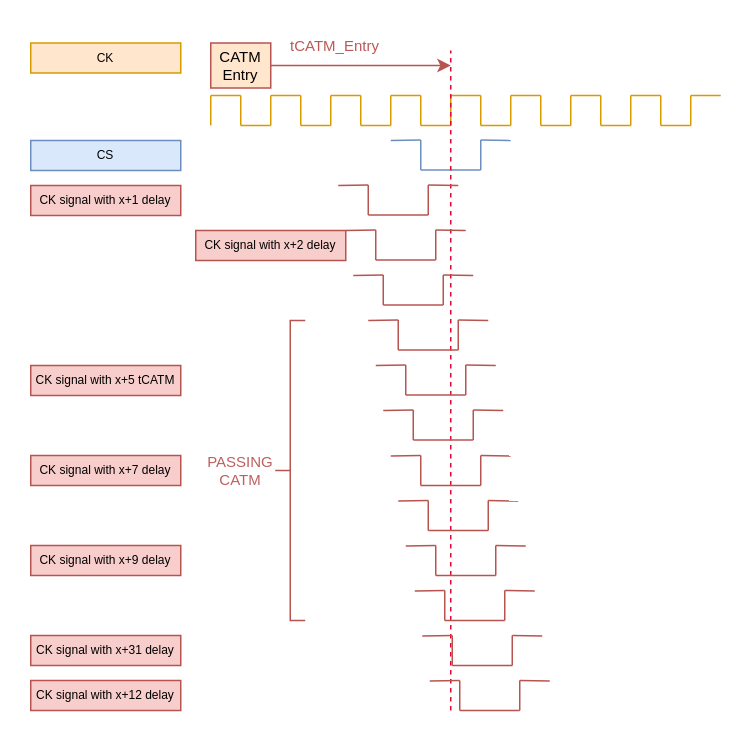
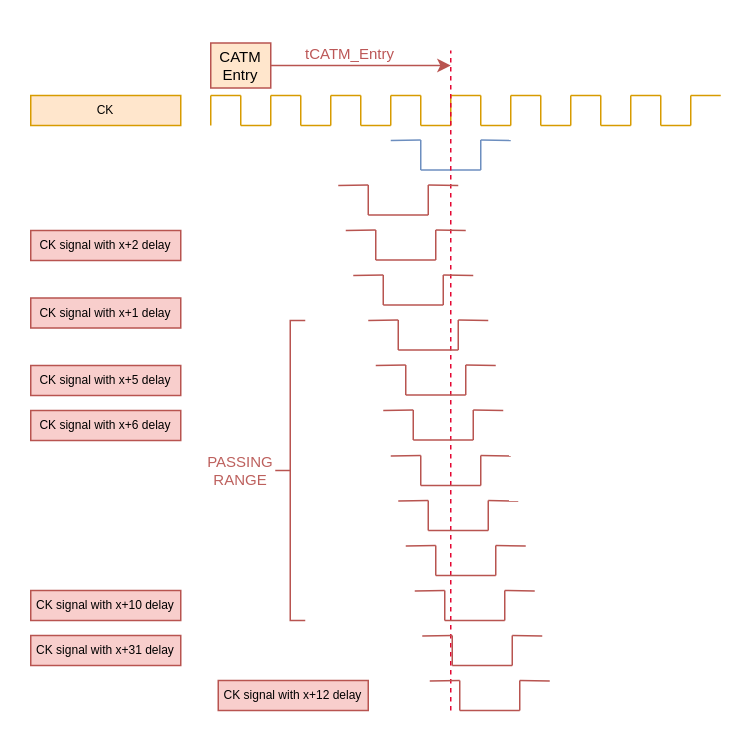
(335, 46) -> (350, 53)
(106, 58) -> (106, 110)
(106, 155) -> none
(106, 200) -> (106, 313)
(271, 245) -> (106, 245)
(106, 380) -> (106, 380)
none -> (106, 425)
(106, 470) -> none
(241, 470) -> (241, 470)
(106, 560) -> none
none -> (106, 605)
(106, 695) -> (293, 695)
